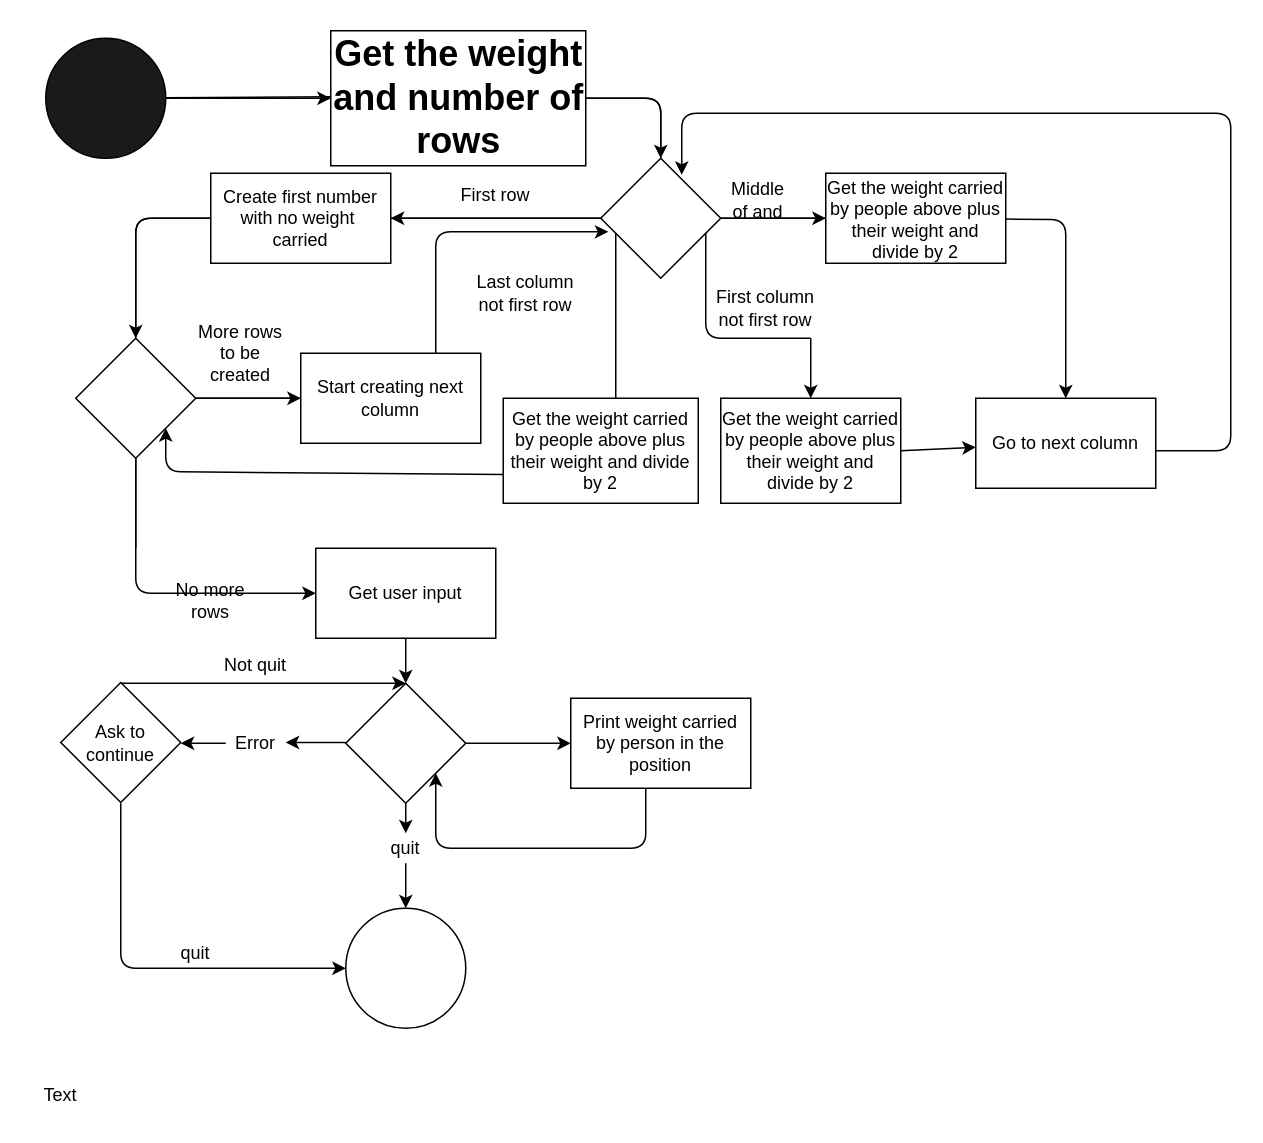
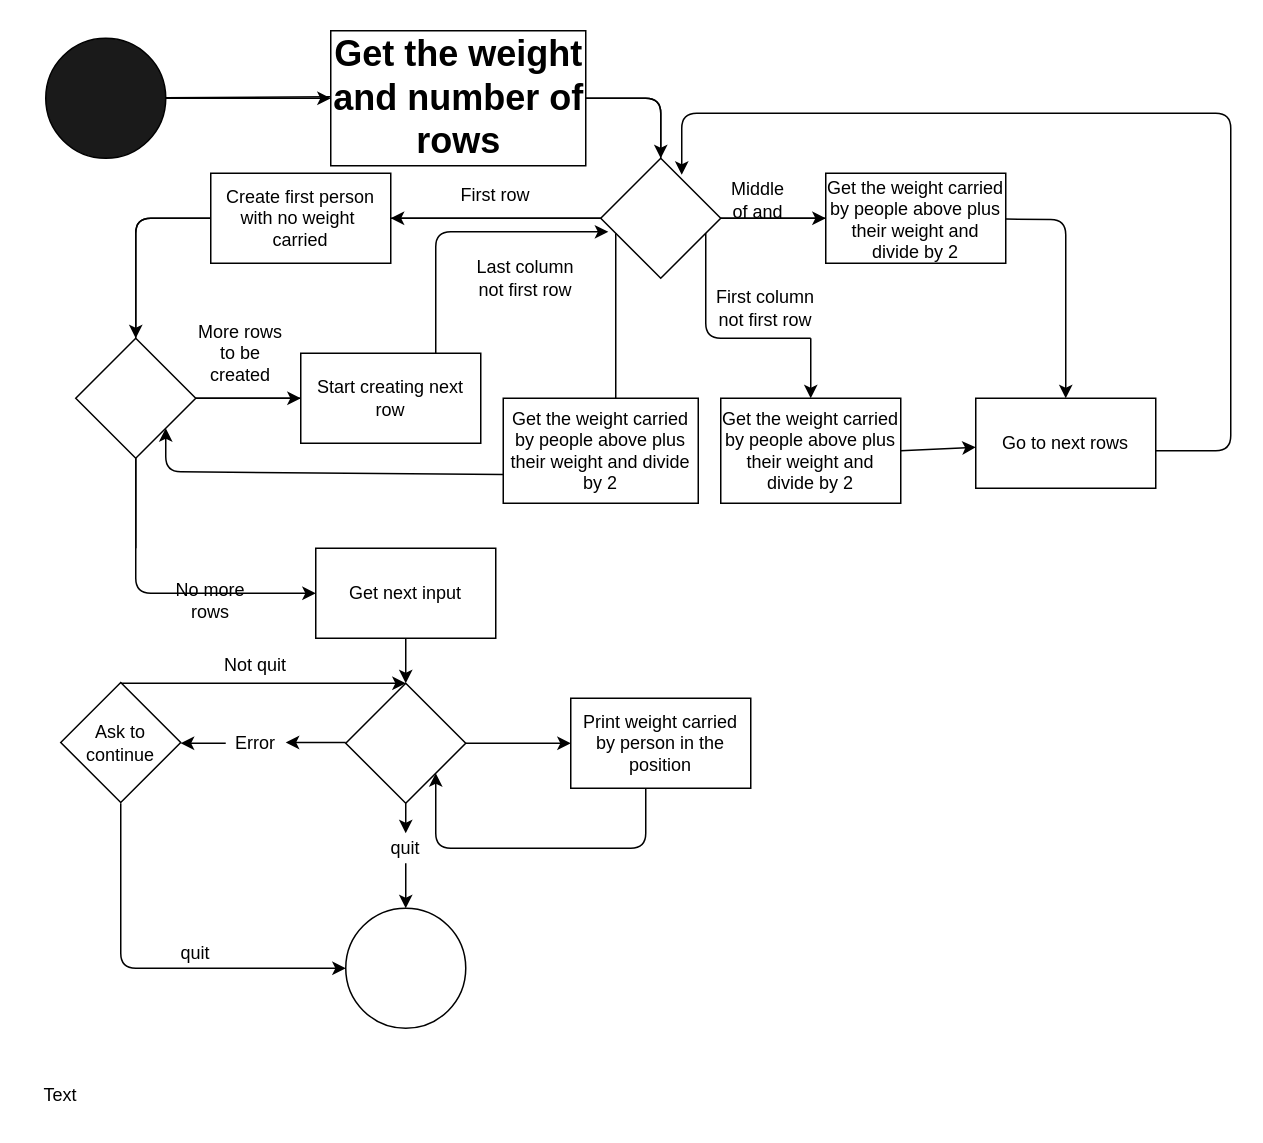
(301, 218) -> (301, 218)
(526, 293) -> (526, 278)
(391, 398) -> (391, 398)
(1066, 443) -> (1066, 443)
(406, 593) -> (406, 593)
